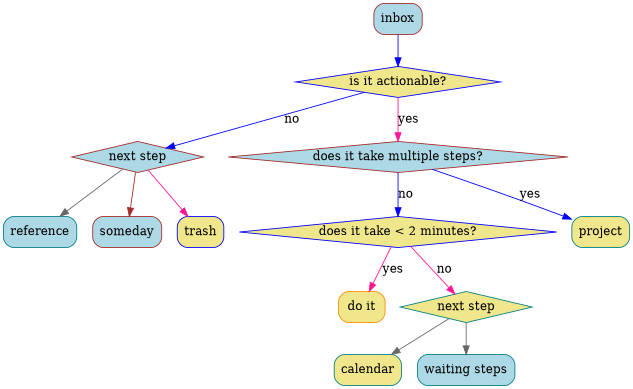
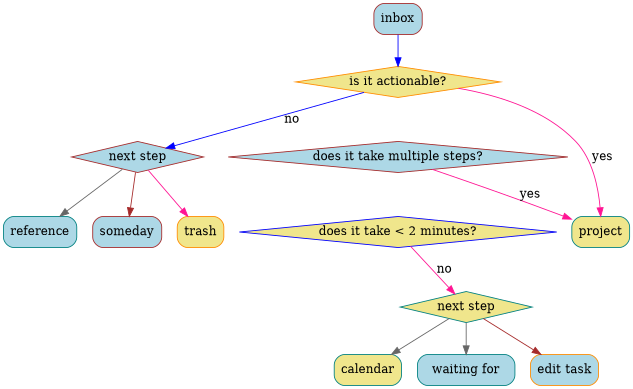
(398, 82) -> (398, 82)
(398, 115) -> (553, 123)
(398, 190) -> none
(498, 192) -> (498, 192)
(201, 232) -> (201, 232)
(362, 307) -> none
(466, 370) -> (466, 370)
none -> (565, 370)
